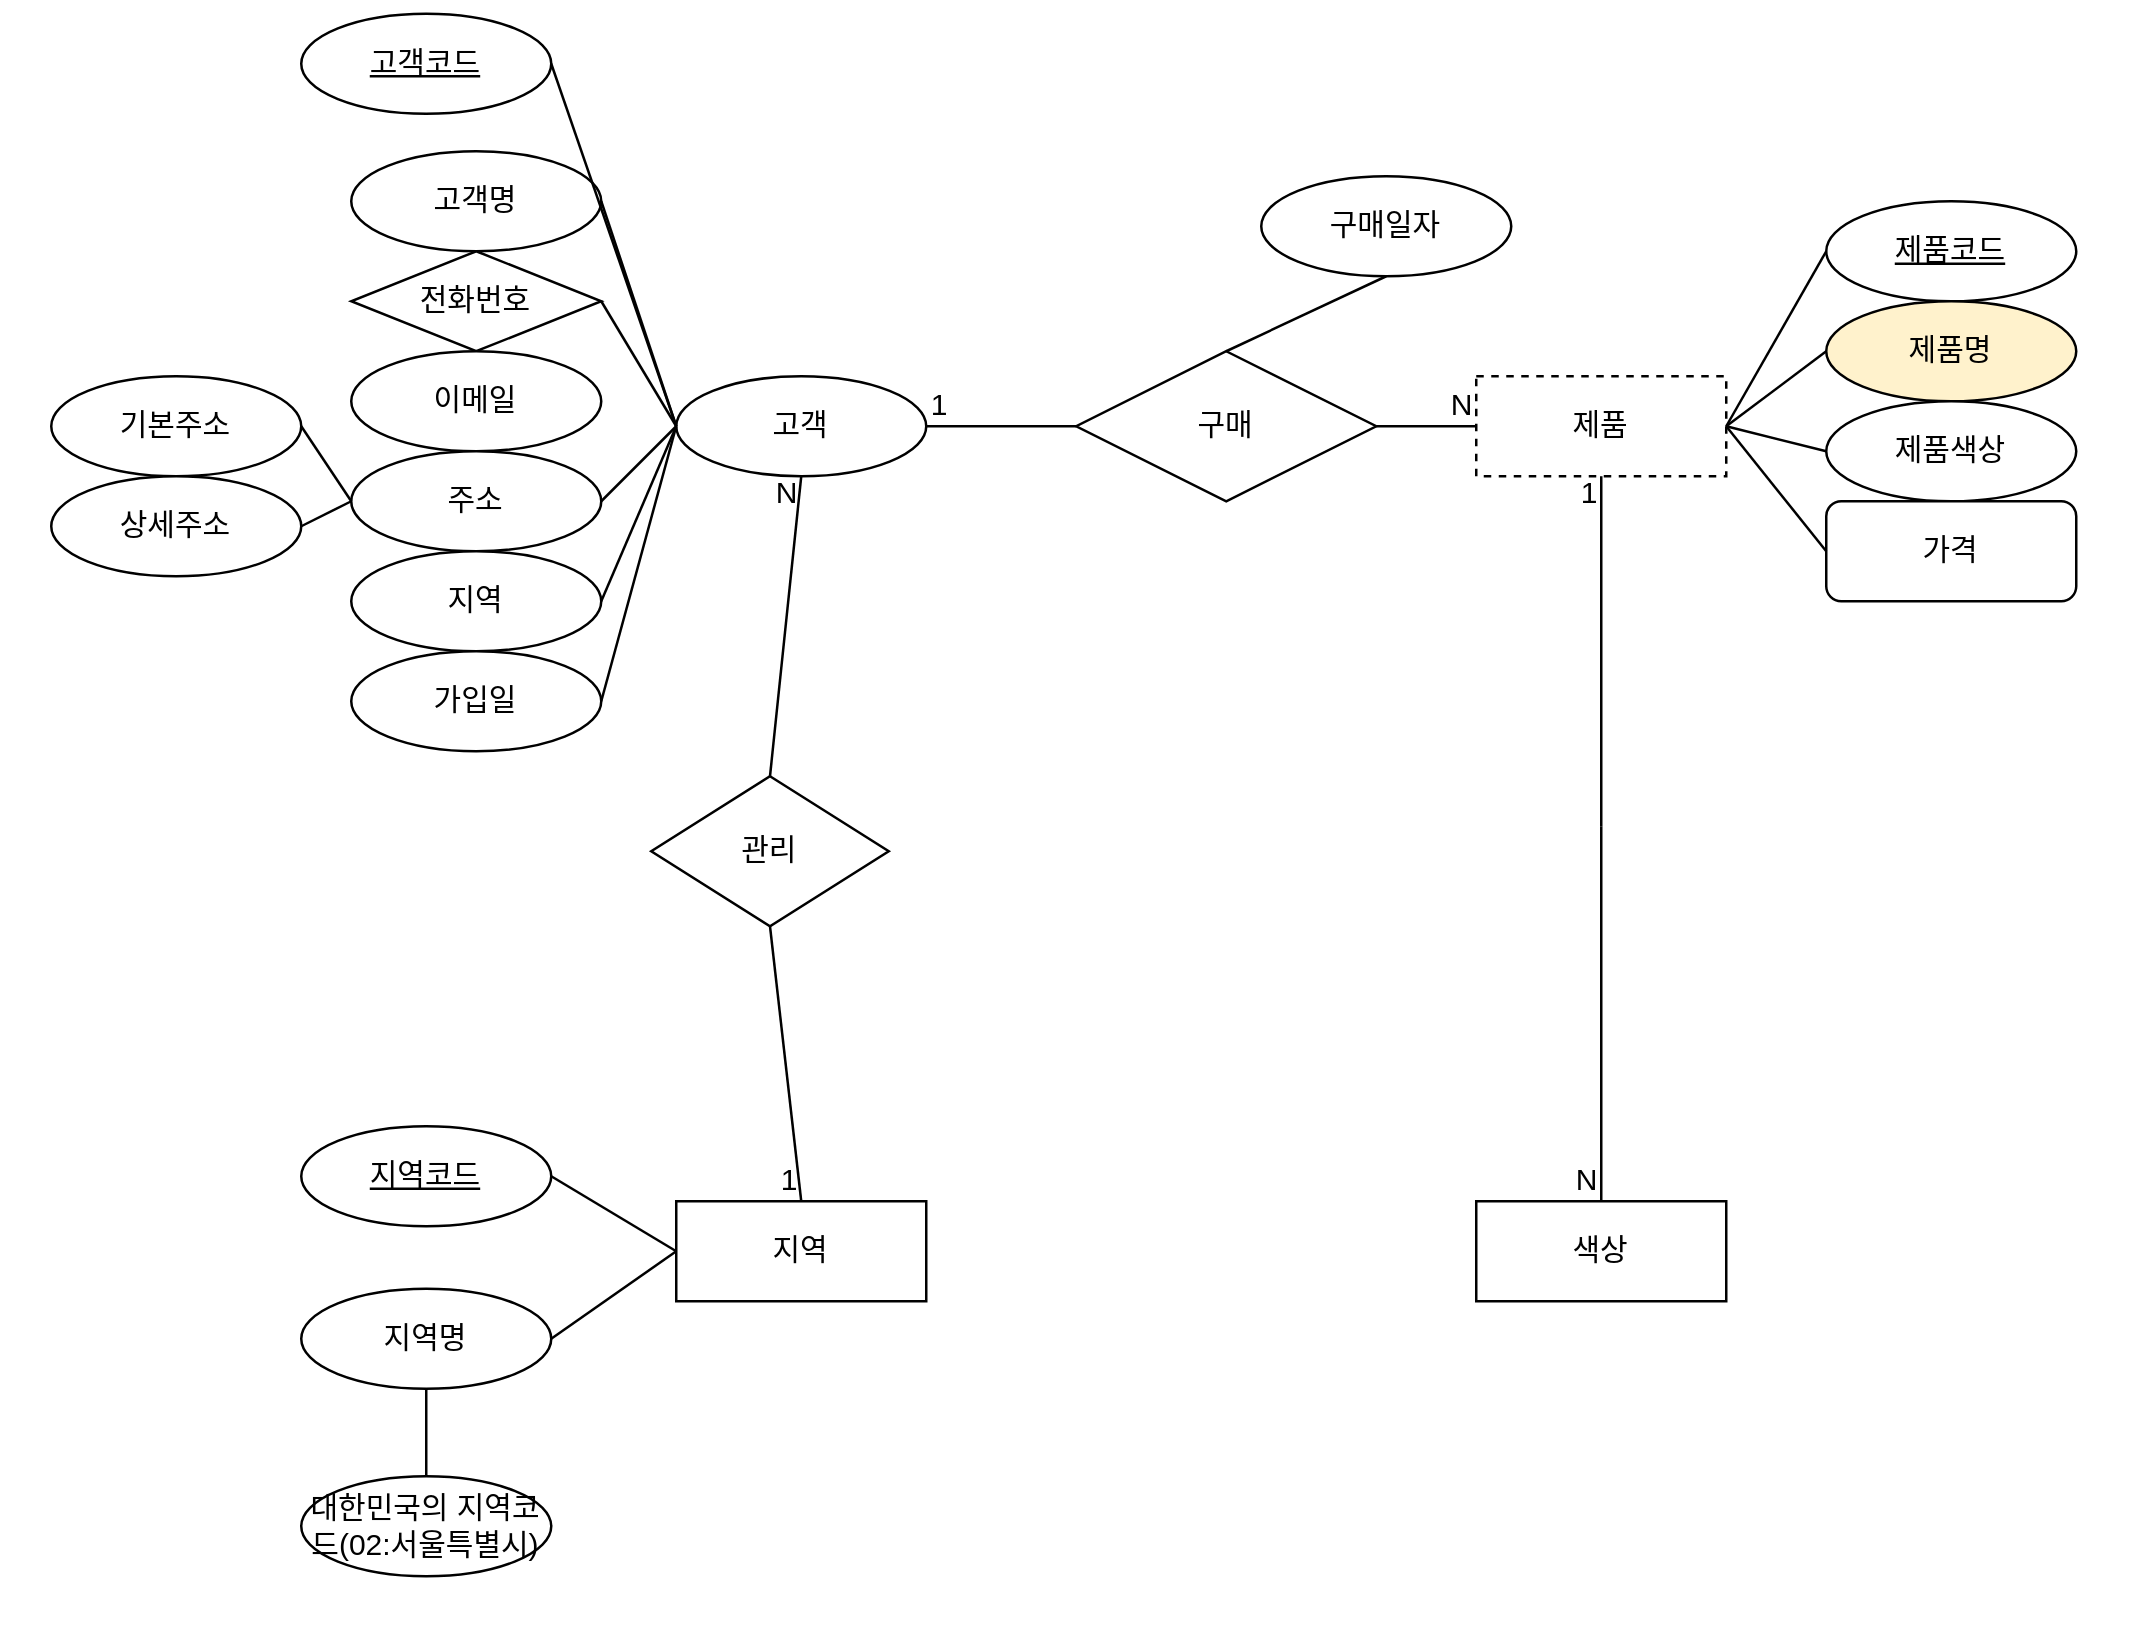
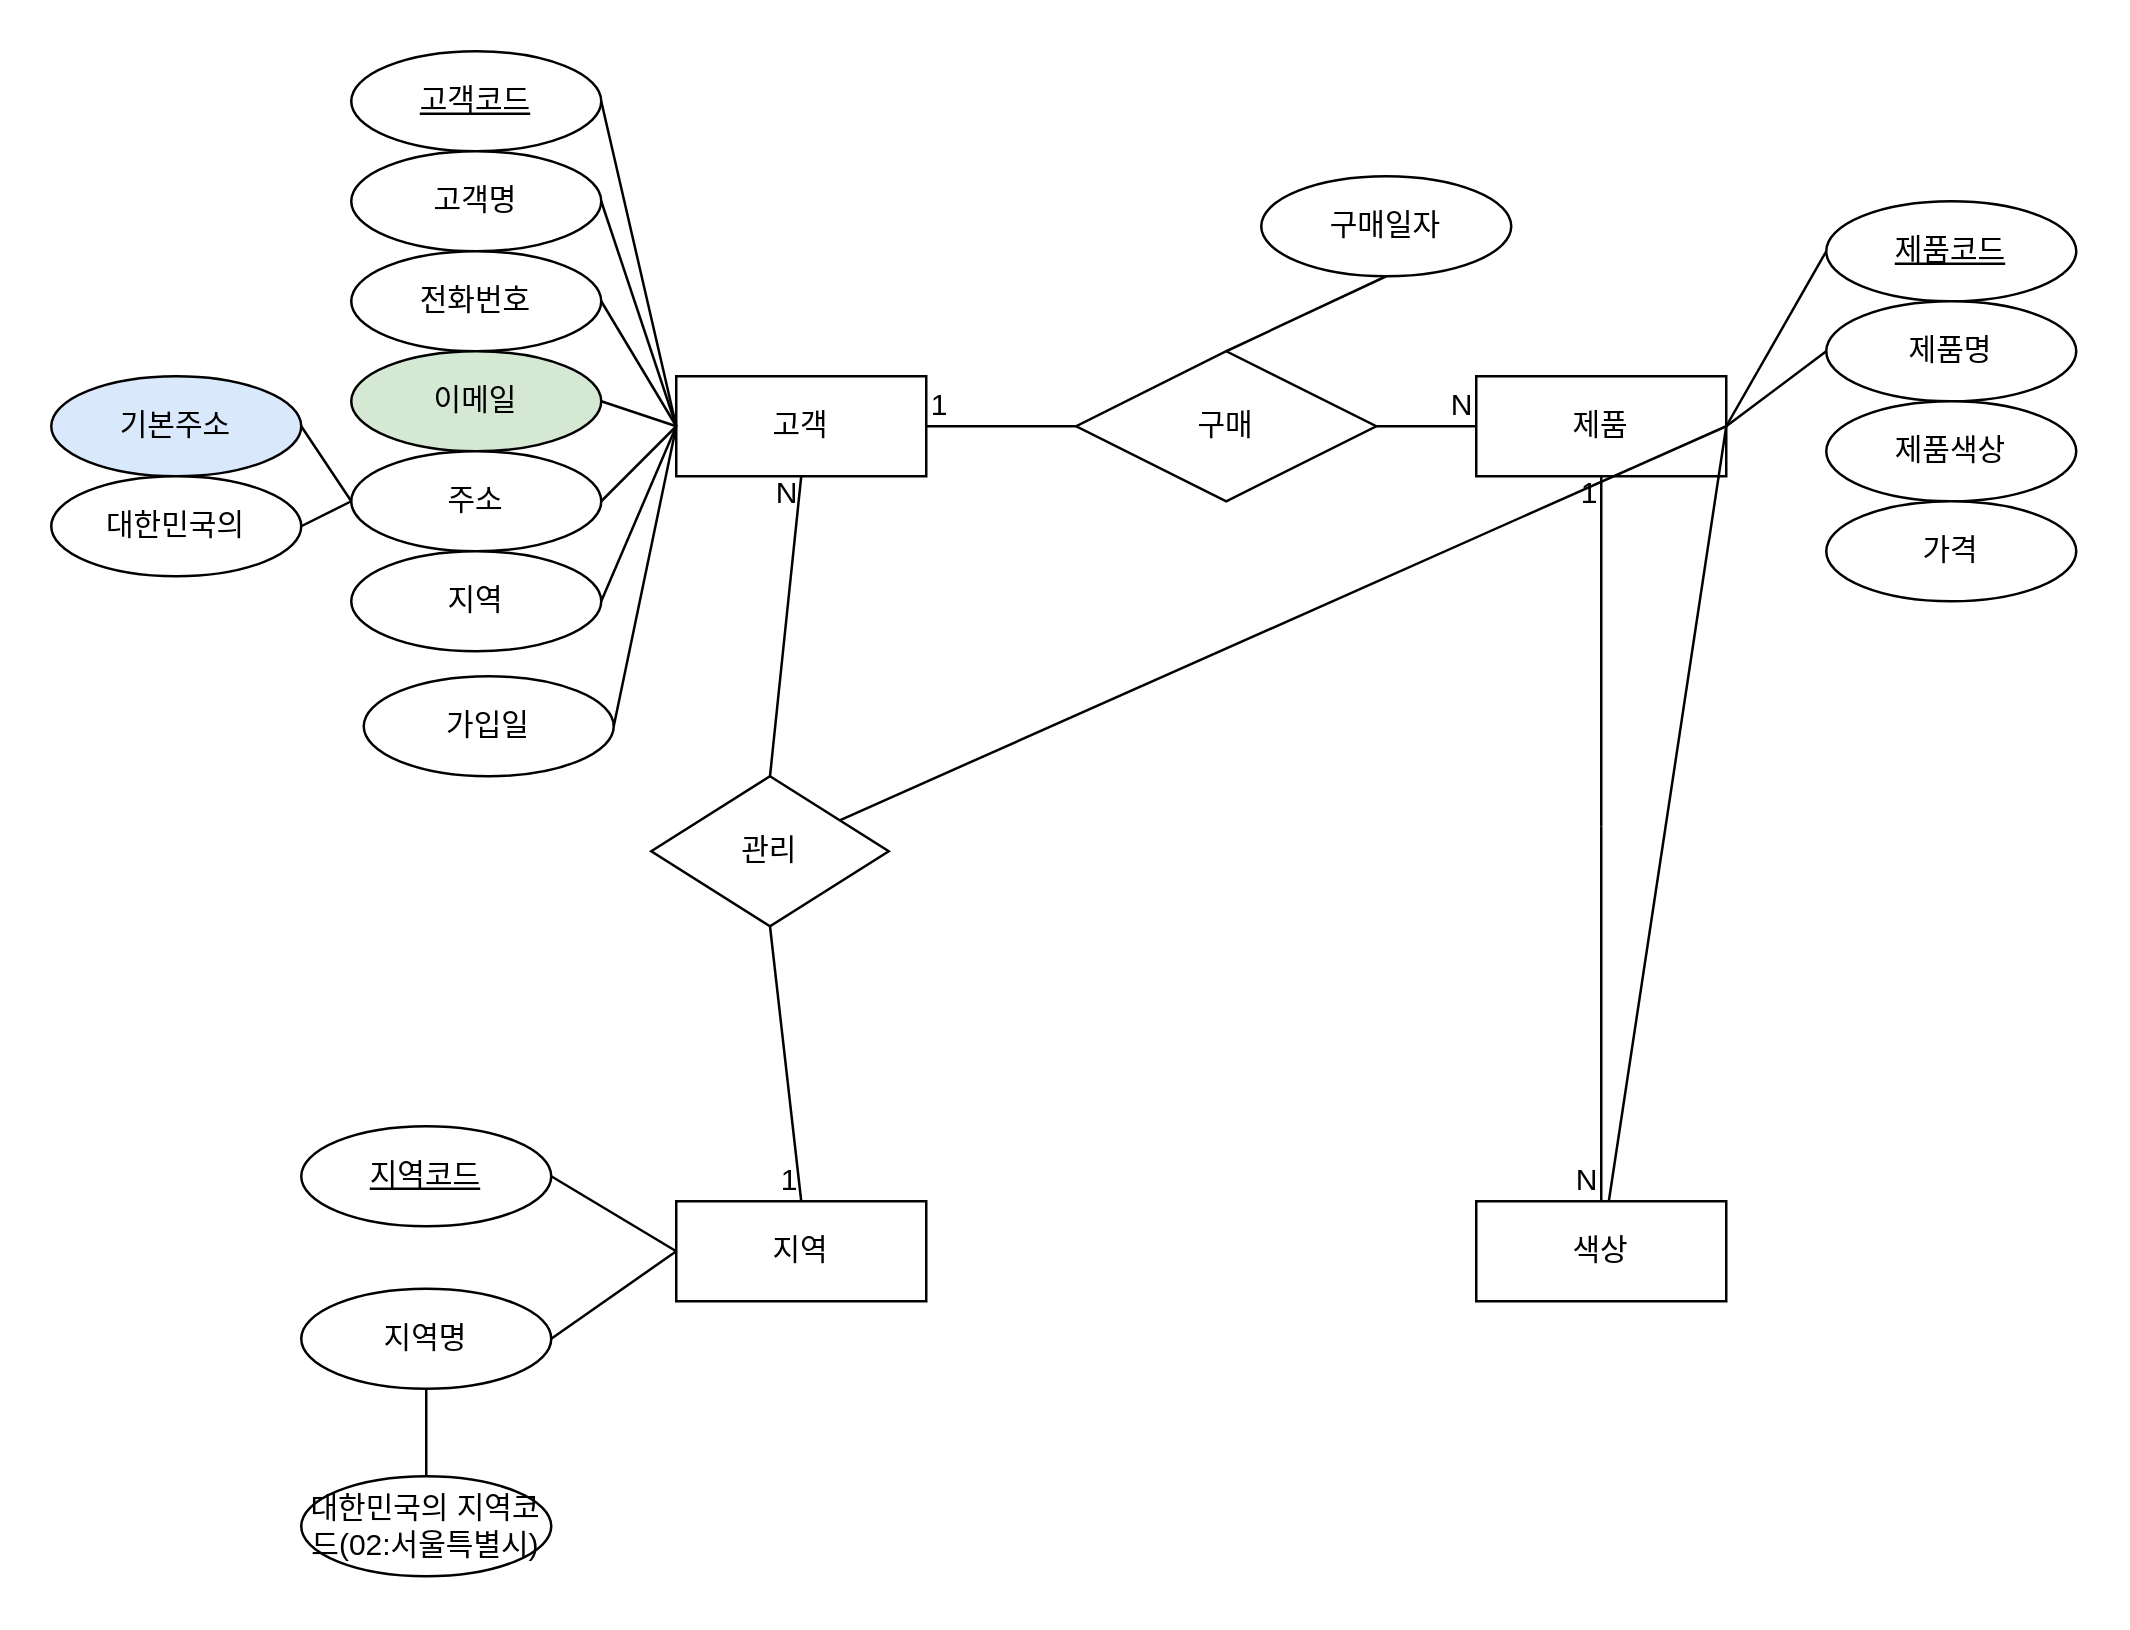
(426, 64) -> (476, 101)
(476, 301) -> (476, 301)
(1951, 351) -> (1951, 351)
(476, 401) -> (476, 401)
none -> (635, 413)
(176, 426) -> (176, 426)
(801, 426) -> (801, 426)
(1601, 426) -> (1601, 426)
(1780, 440) -> (1218, 652)
(1778, 491) -> (1667, 816)
(176, 526) -> (176, 526)
(1951, 551) -> (1951, 551)
(476, 701) -> (489, 726)
